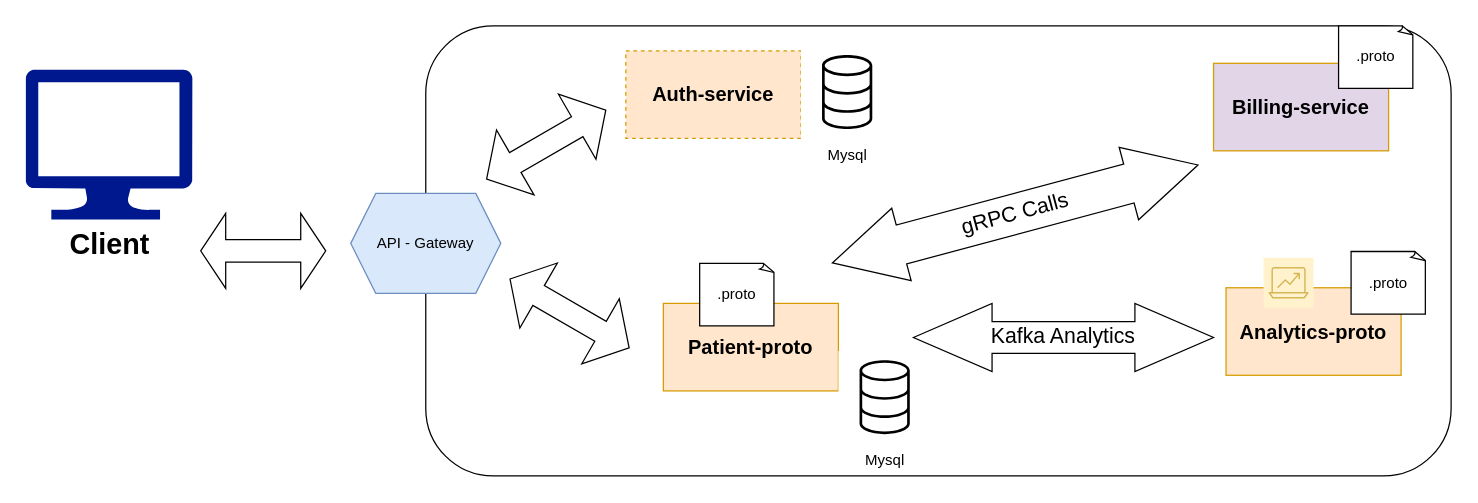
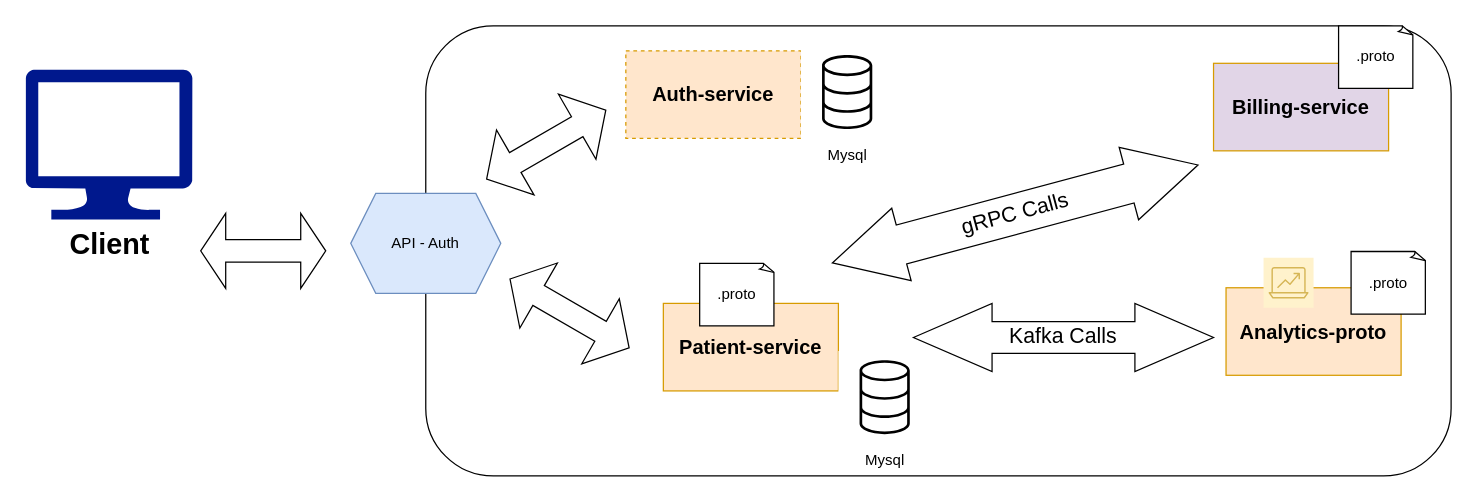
(426, 243) -> (426, 243)
(1063, 337) -> (1063, 337)
(751, 347) -> (751, 347)
